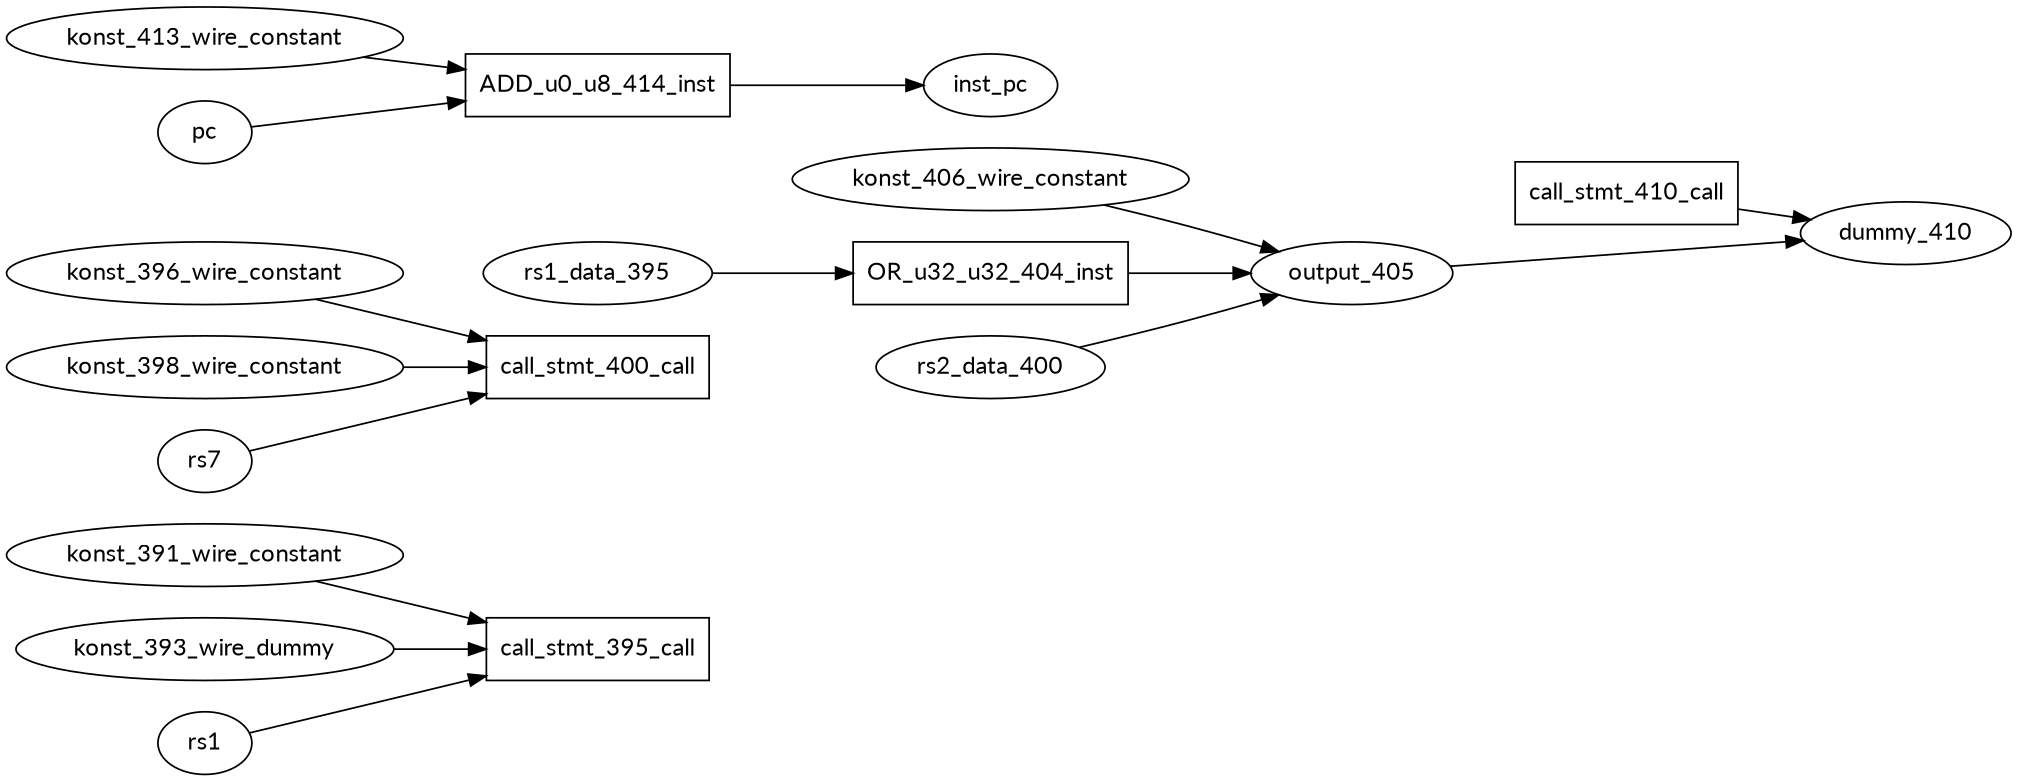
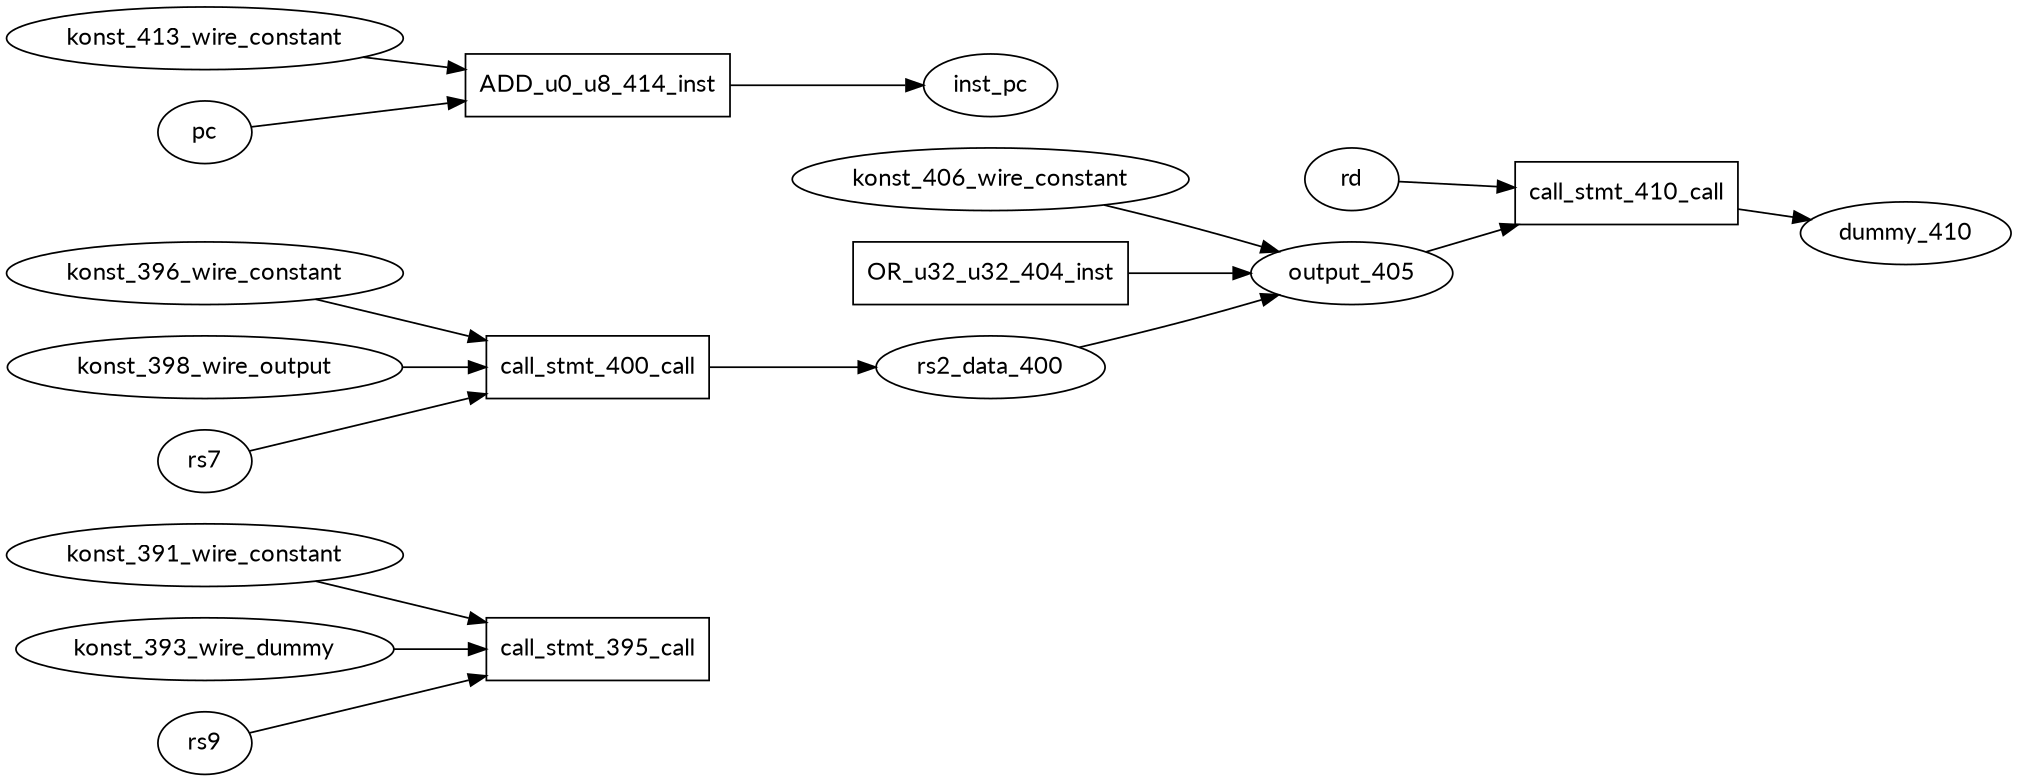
none -> (1352, 179)
(1618, 254) -> (1464, 241)
(598, 273) -> none
(205, 367) -> (205, 367)
none -> (784, 367)
(205, 743) -> (205, 743)
